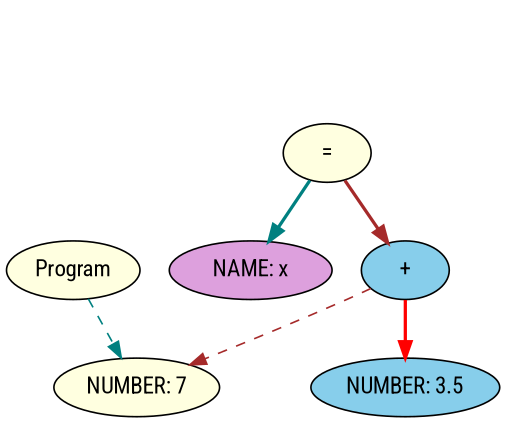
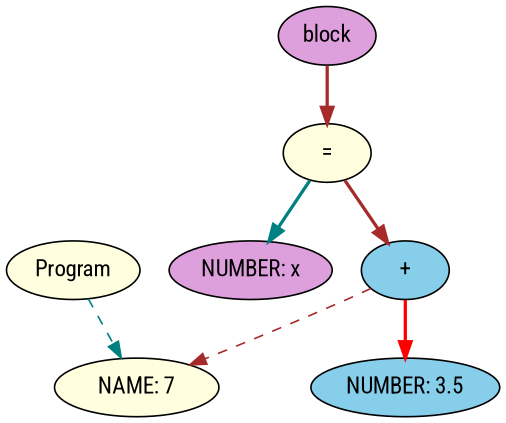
none -> (327, 36)
(251, 270) -> (251, 270)
(137, 387) -> (137, 387)
